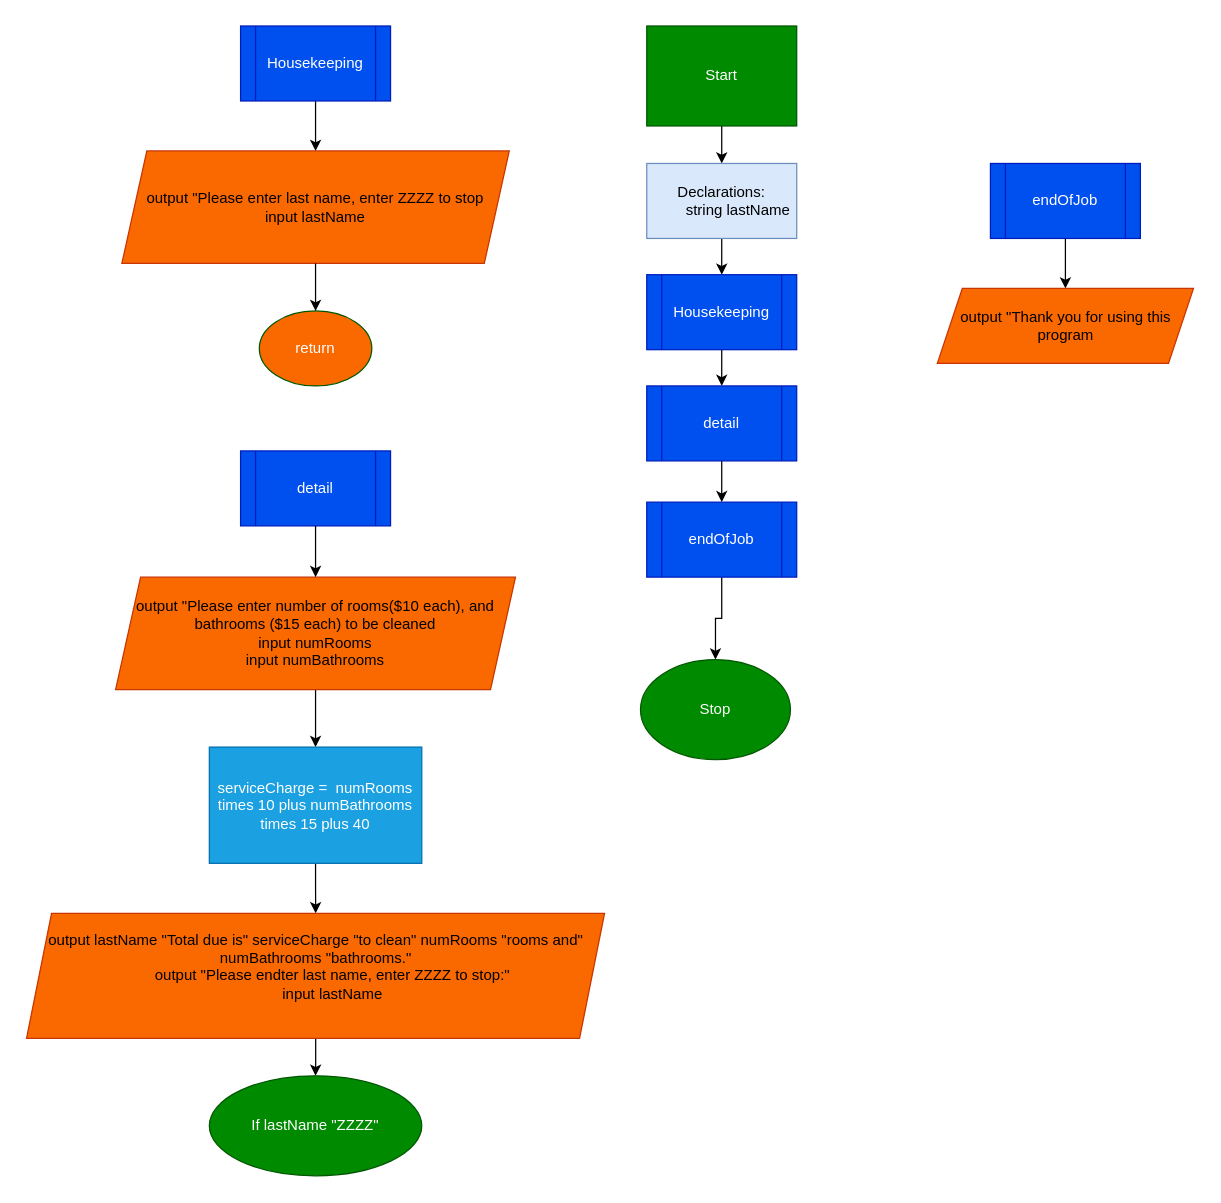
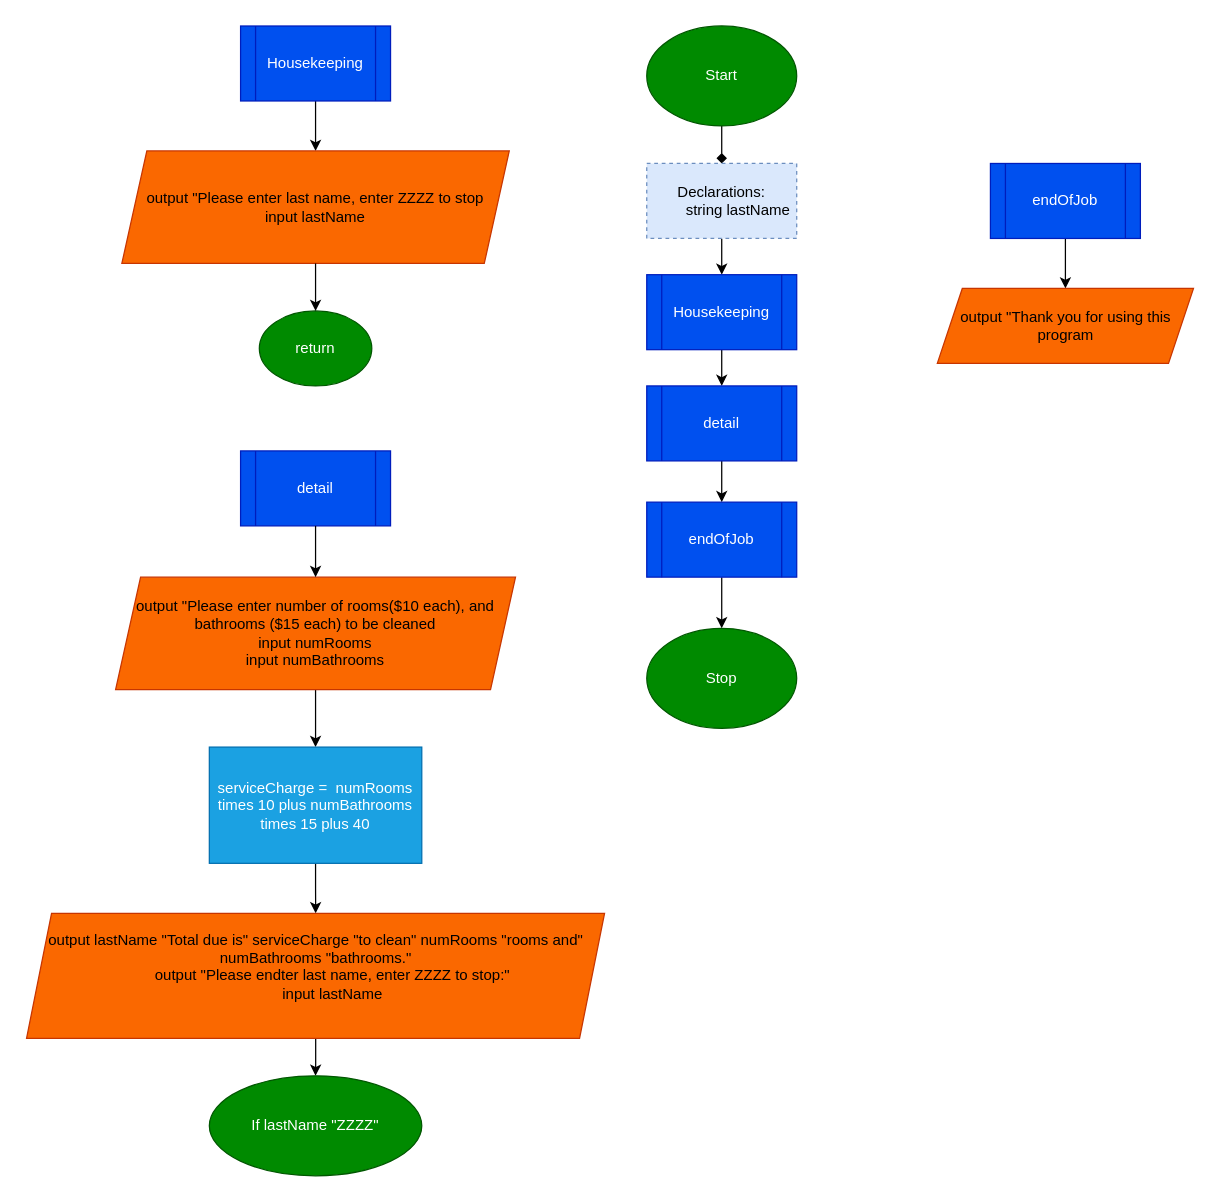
(722, 76) -> (722, 76)
(722, 153) -> (722, 152)
(722, 201) -> (722, 201)
(316, 348) -> (316, 348)
(716, 709) -> (722, 678)
